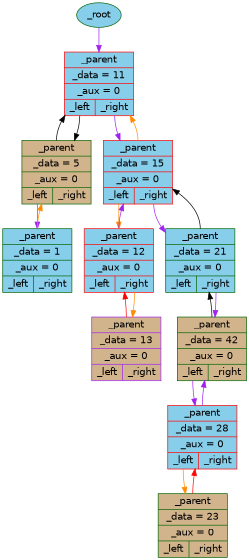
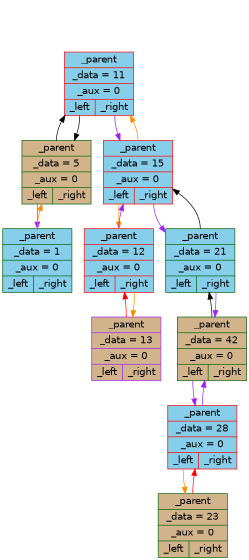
(99, 15) -> none
